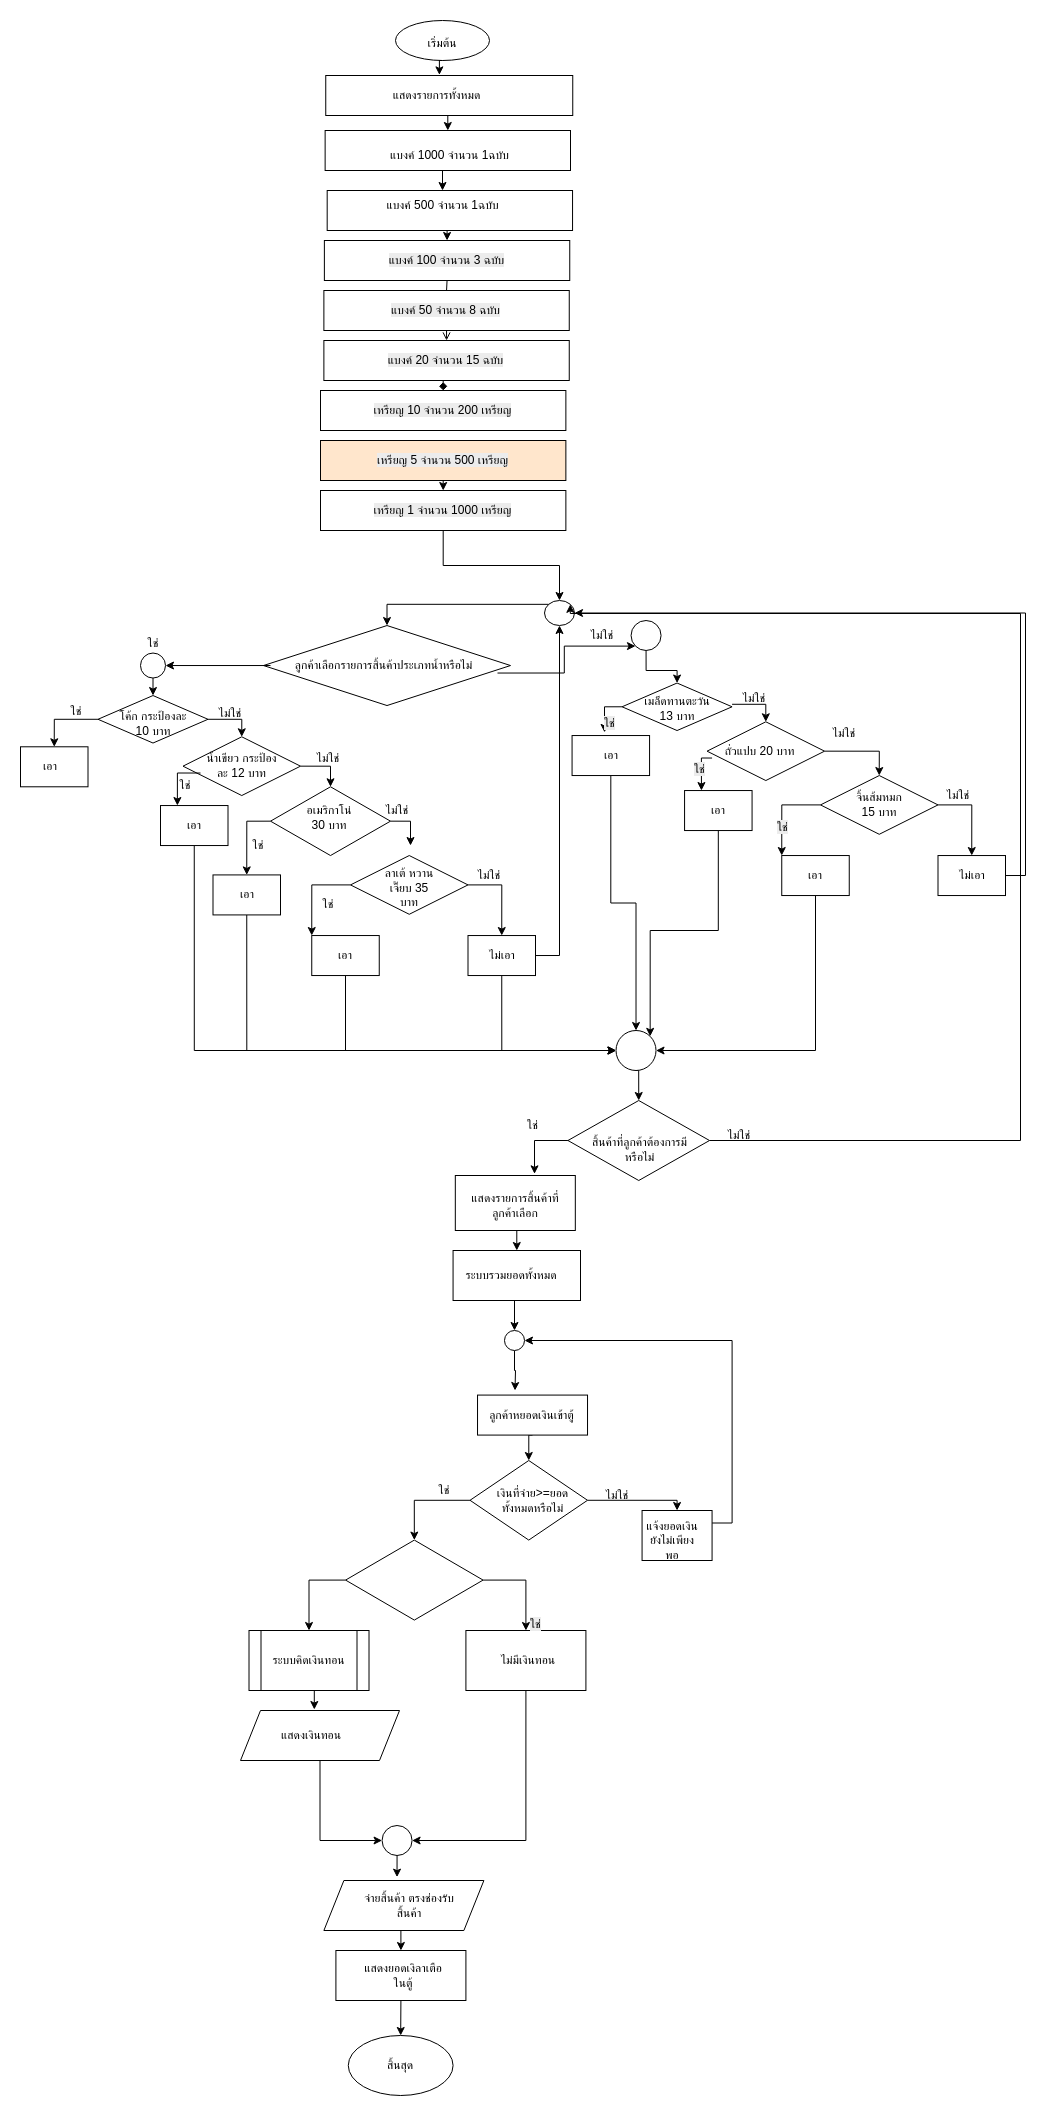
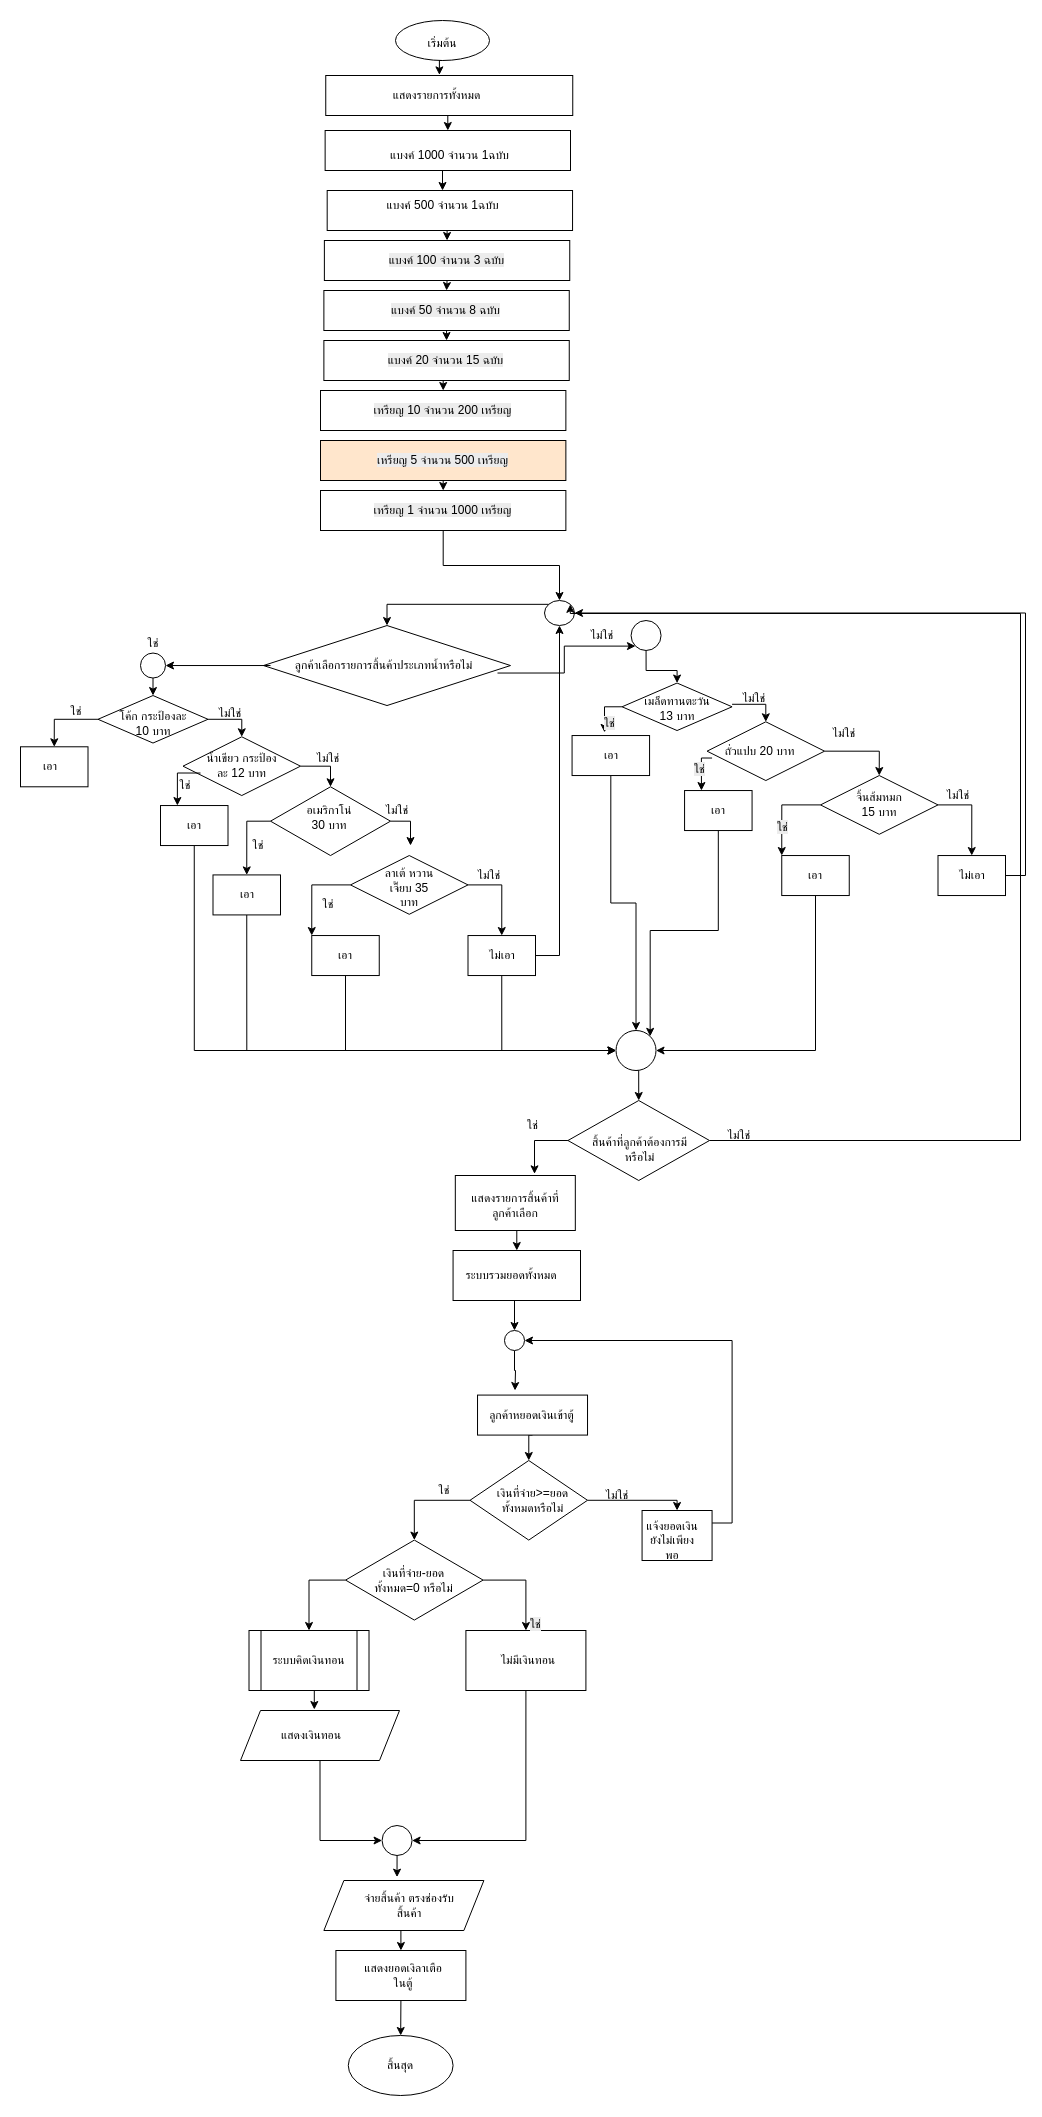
(447, 286) -> (447, 282)
(447, 334) -> (447, 332)
(444, 381) -> (443, 381)
none -> (414, 1580)
